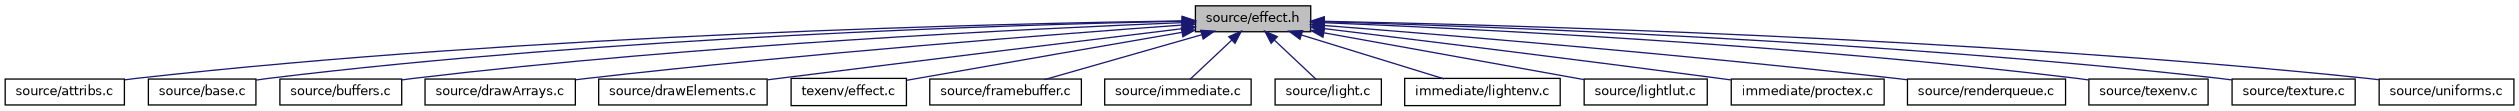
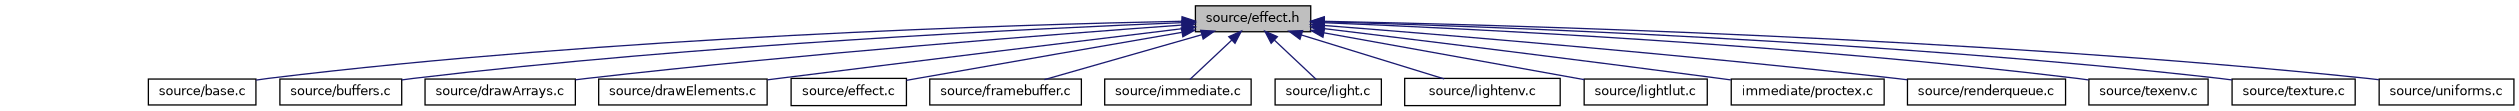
(65, 92) -> none
(849, 92) -> (849, 92)
(1482, 92) -> (1482, 92)
